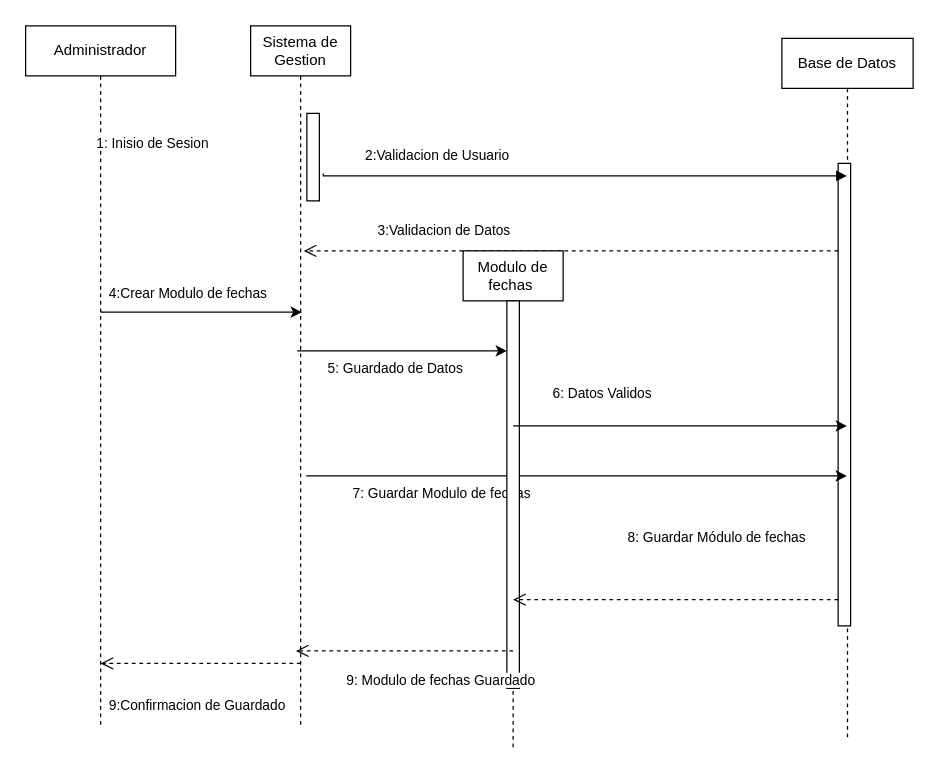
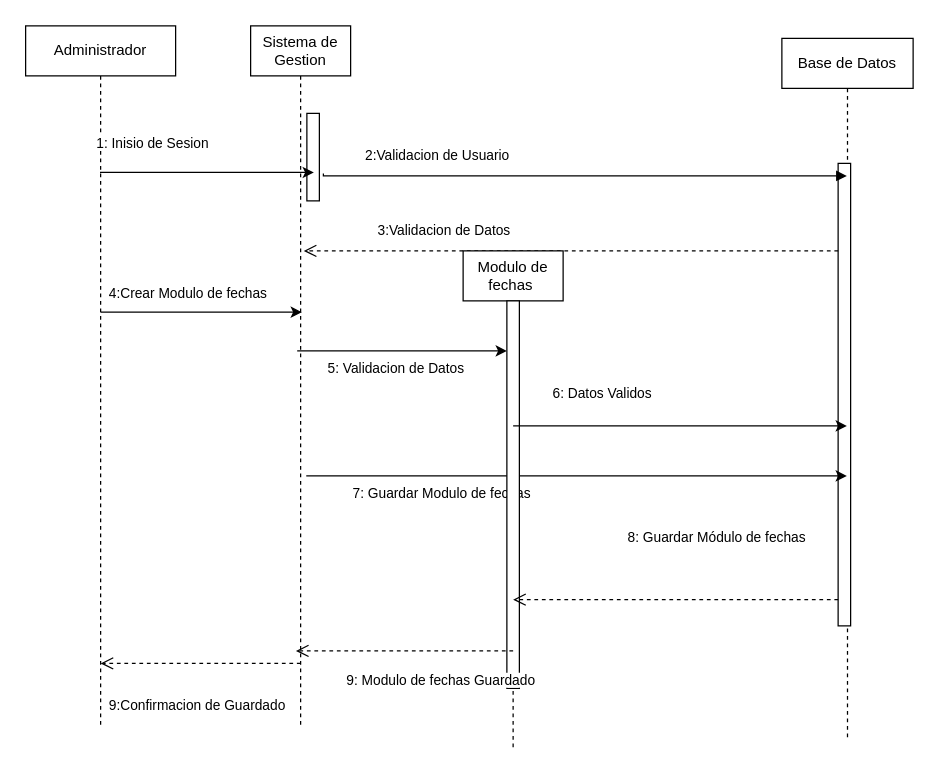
none -> (204, 172)
(396, 377) -> (396, 377)
